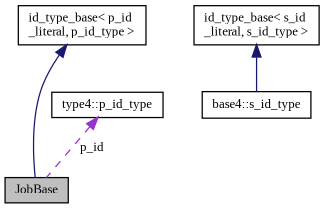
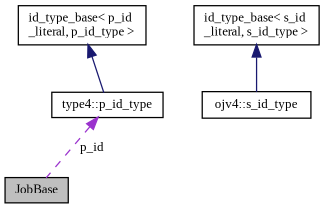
(257, 105) -> (257, 105)
(36, 114) -> (98, 75)
